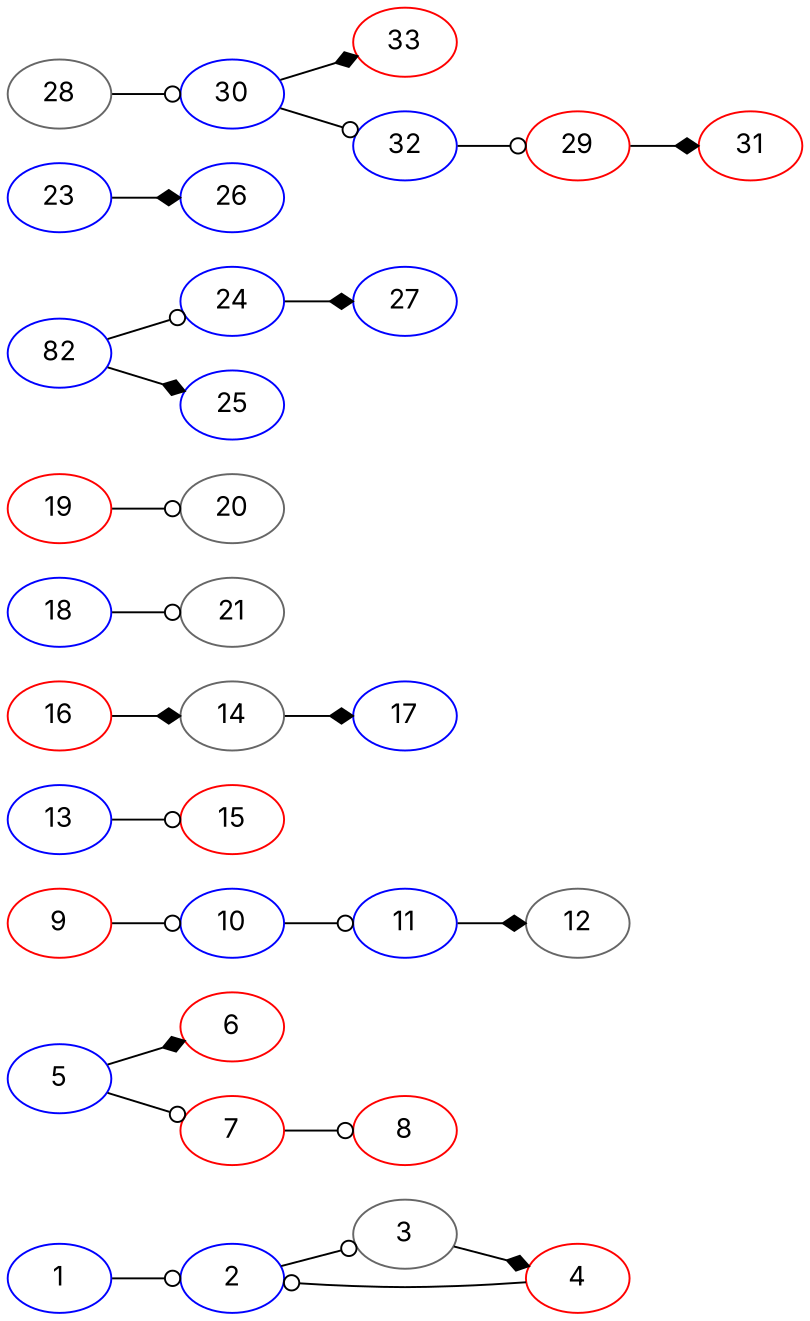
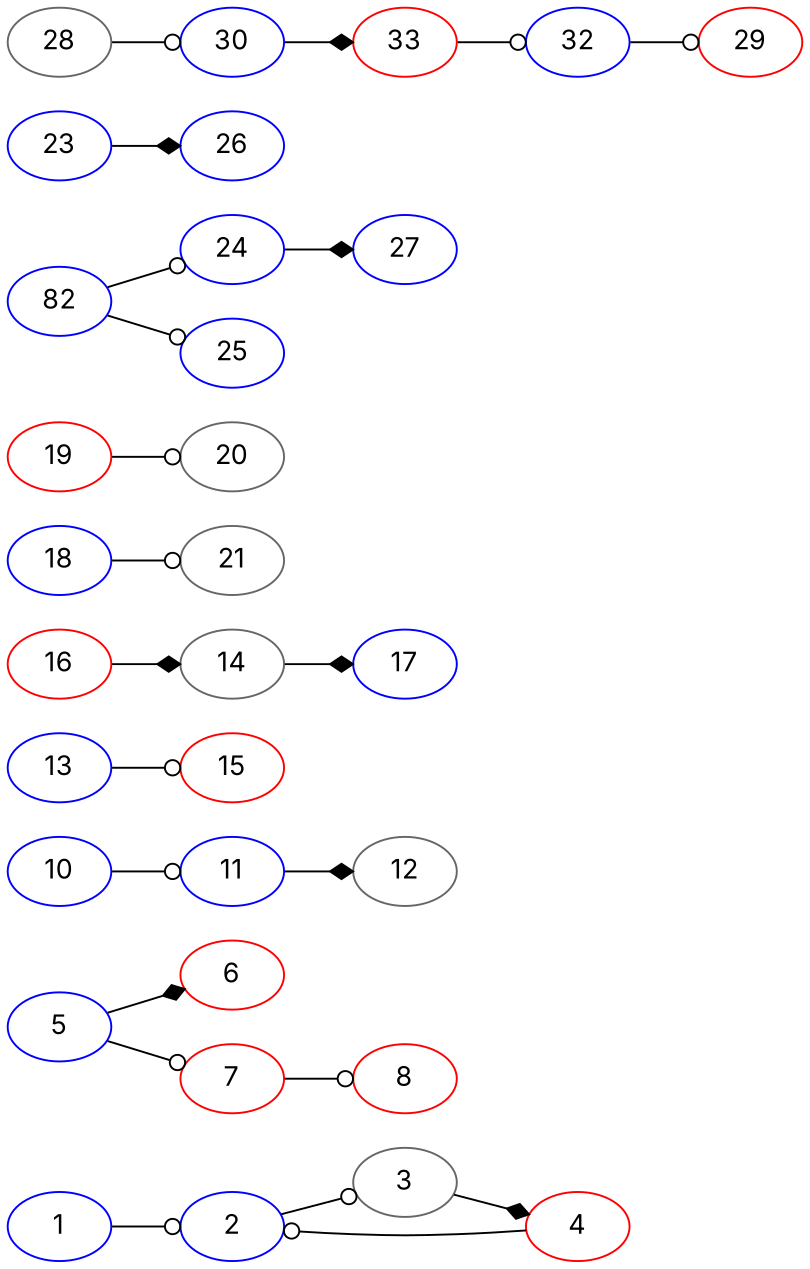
(311, 118) -> (484, 42)
(751, 146) -> none
(135, 376) -> (139, 325)
(60, 923) -> none
